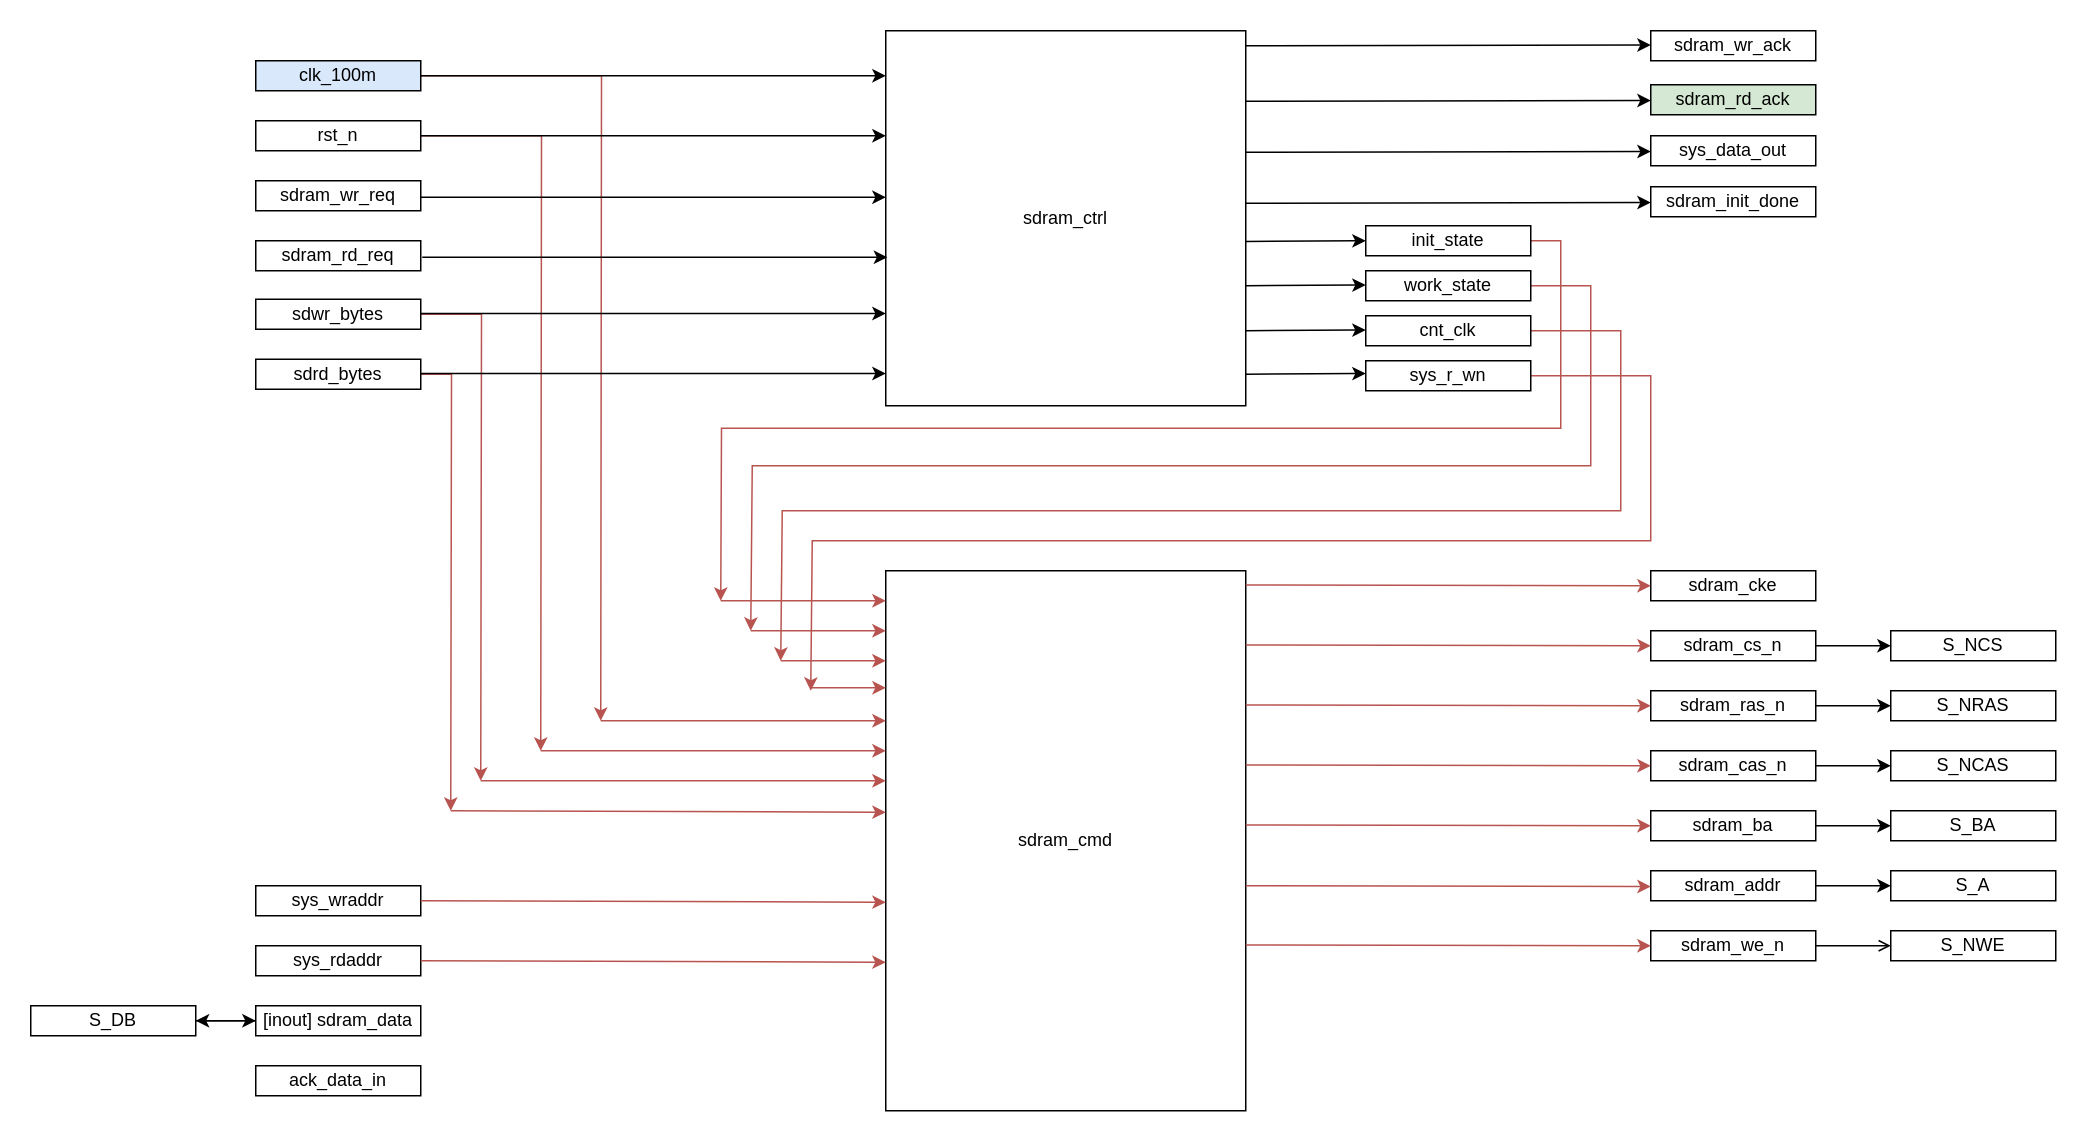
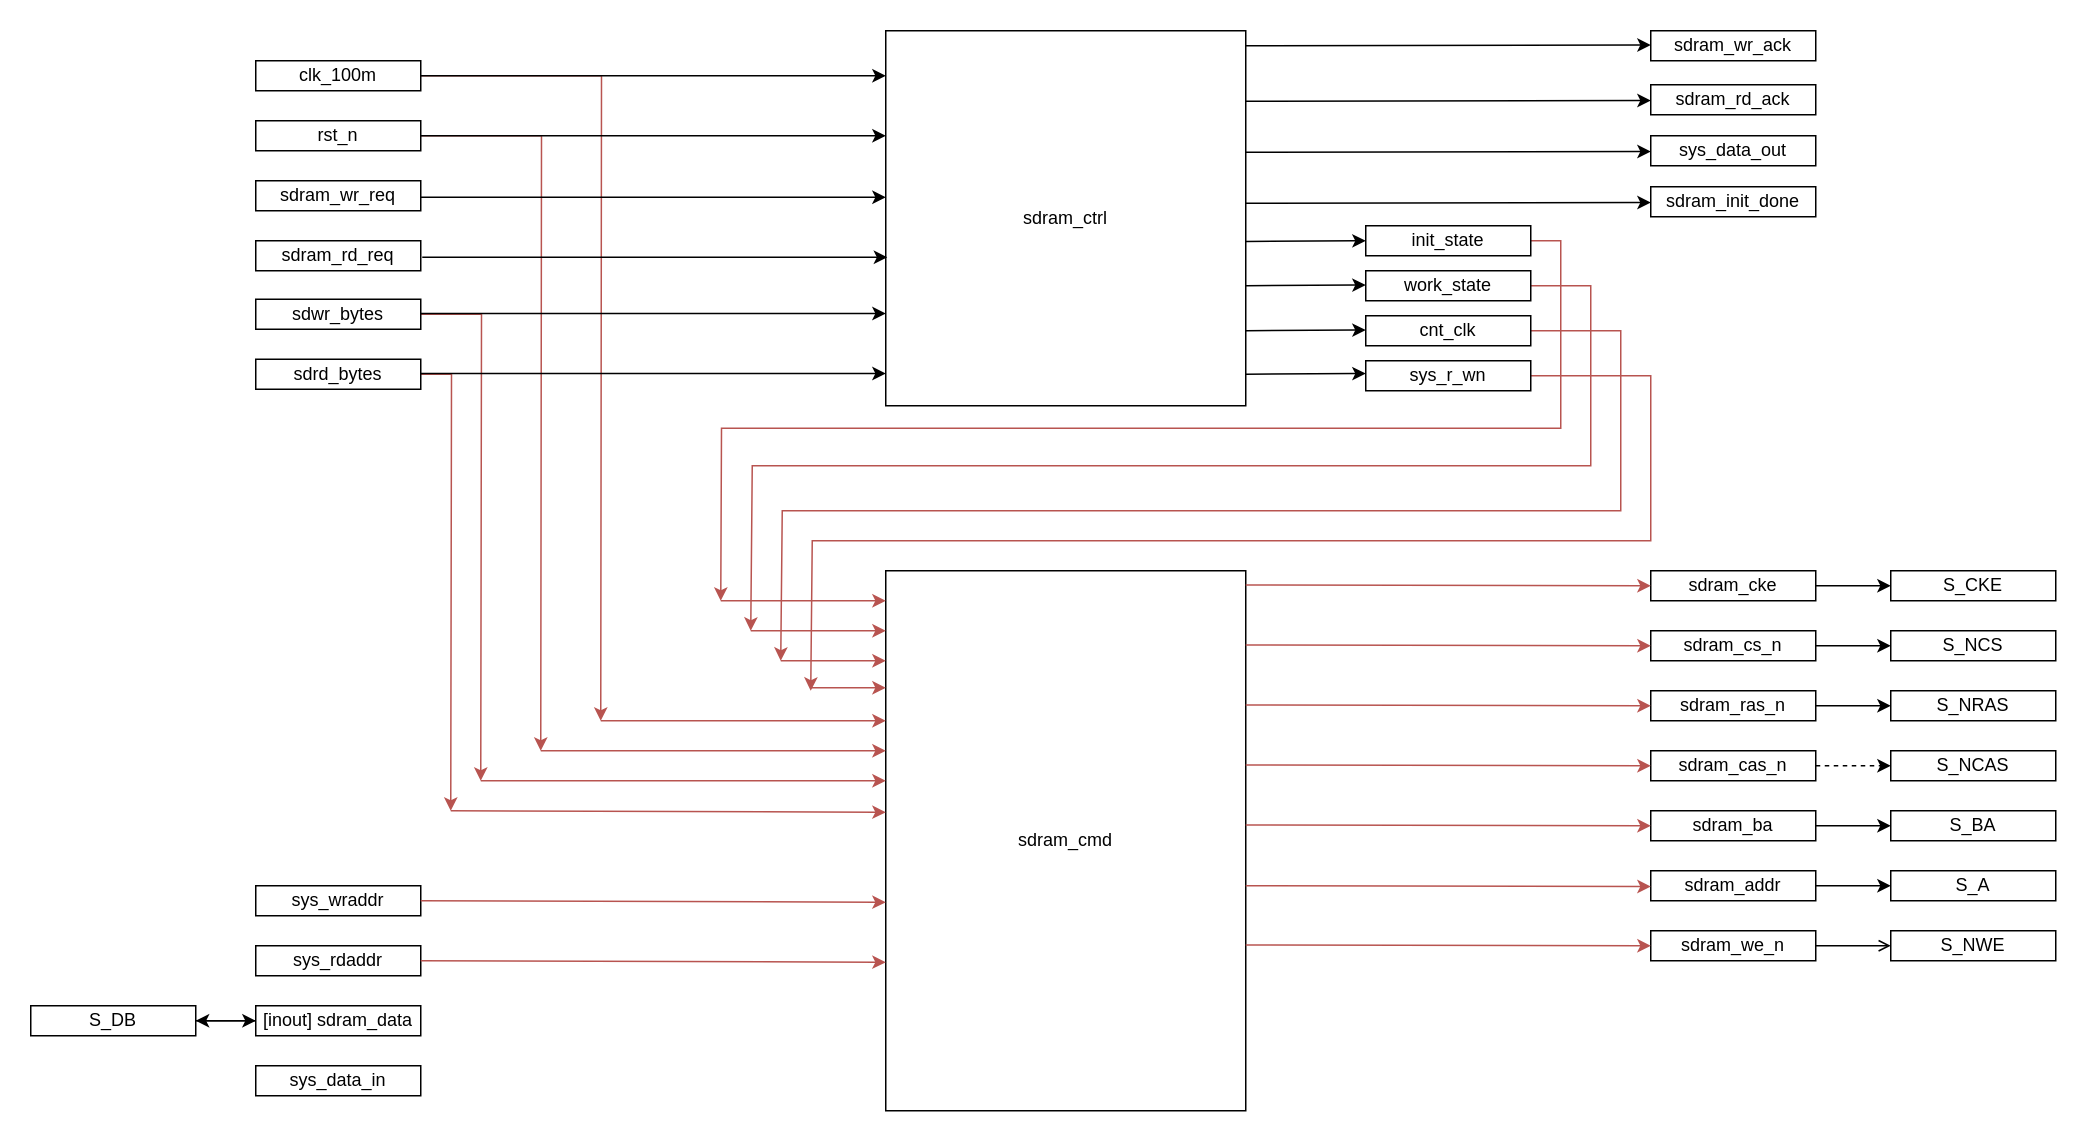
(338, 76) -> (338, 76)
(1733, 100) -> (1733, 100)
none -> (1848, 586)
none -> (1973, 586)
(1849, 766) -> (1849, 766)
(338, 1081) -> (338, 1081)
